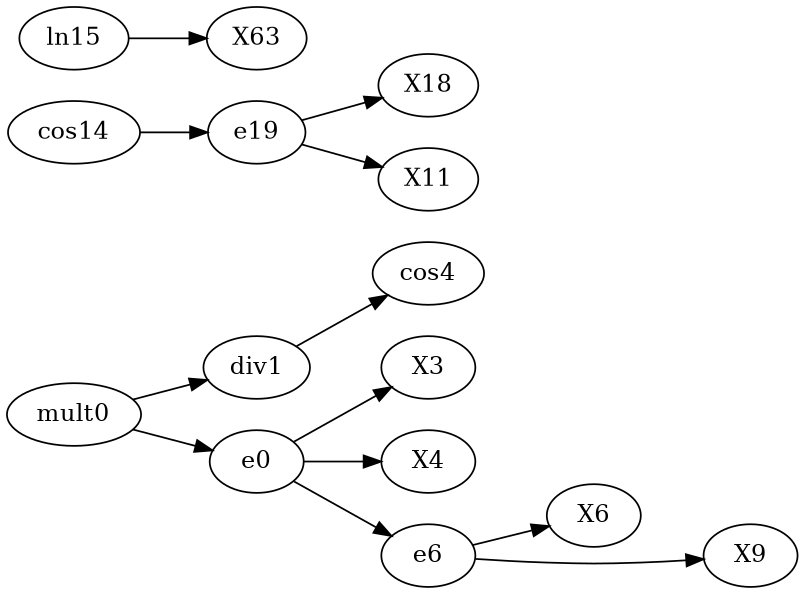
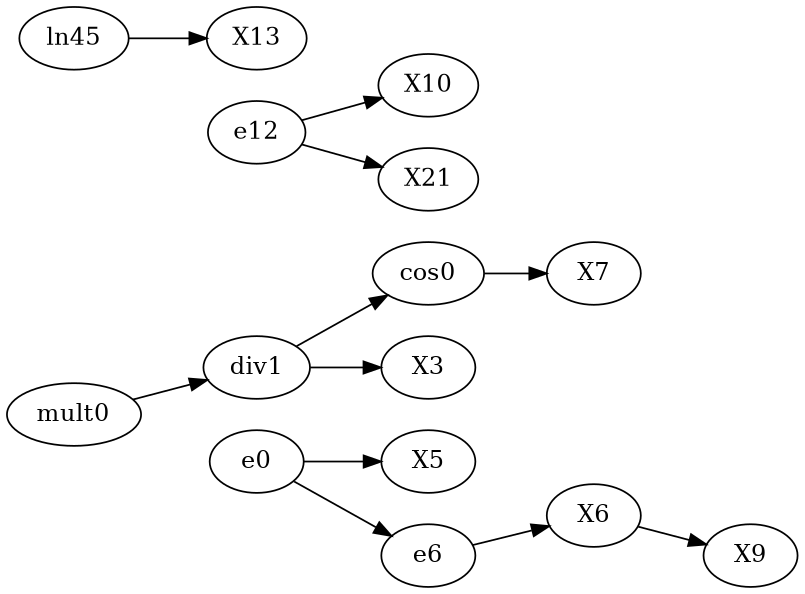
(74, 38) -> (74, 38)
(257, 38) -> (257, 38)
(428, 85) -> (428, 85)
(74, 132) -> none
(257, 132) -> (257, 132)
(428, 179) -> (428, 179)
(428, 273) -> (428, 273)
none -> (594, 273)
(335, 419) -> (337, 367)
(164, 438) -> none
(428, 462) -> (428, 462)
(581, 563) -> (664, 533)
